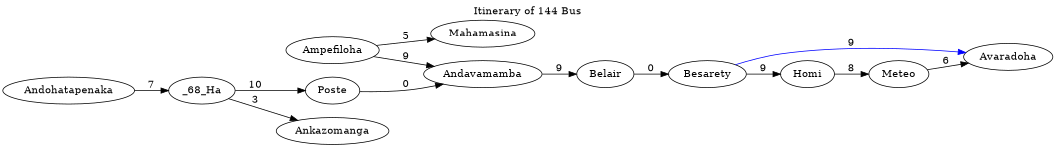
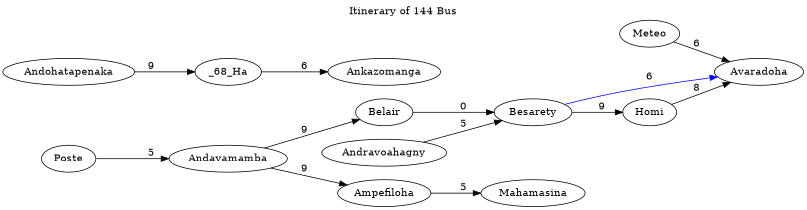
(851, 43) -> (650, 77)
(400, 61) -> (305, 176)
(848, 74) -> (698, 95)
(406, 84) -> (152, 153)
(152, 85) -> (152, 66)
(266, 91) -> none
(256, 100) -> (305, 66)
none -> (384, 153)
